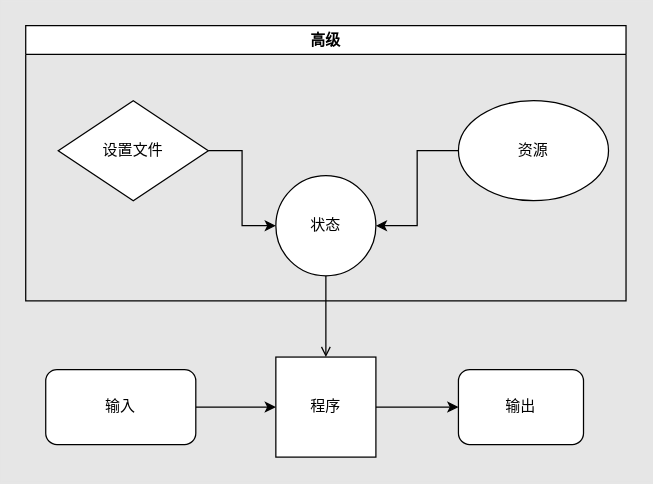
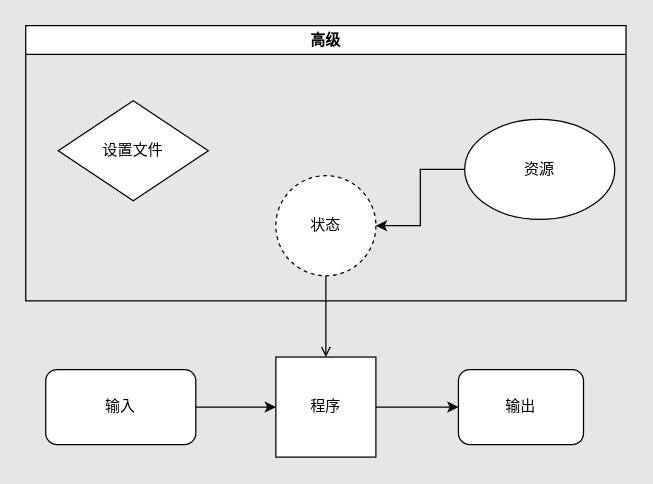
(533, 151) -> (539, 169)
(242, 184) -> none
(326, 226) -> (326, 226)
